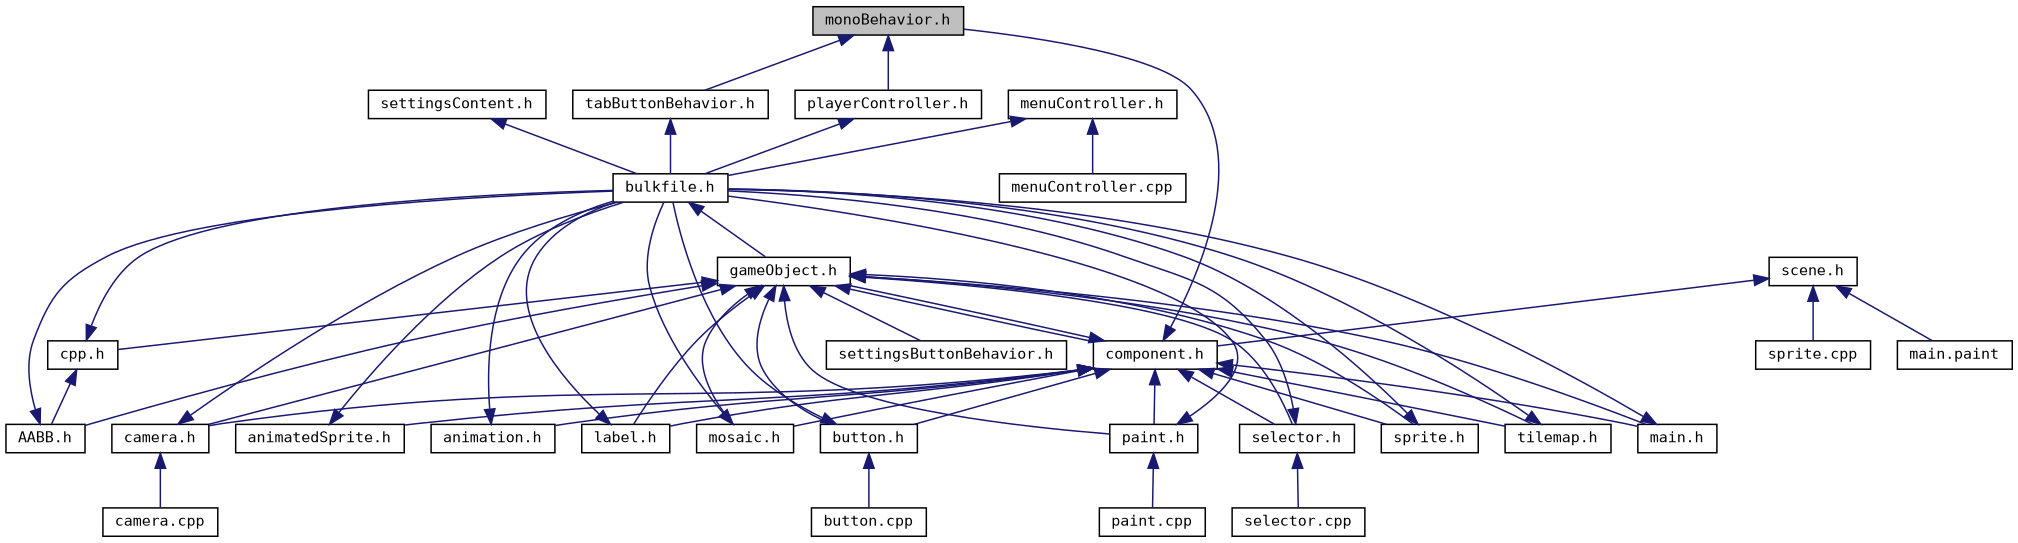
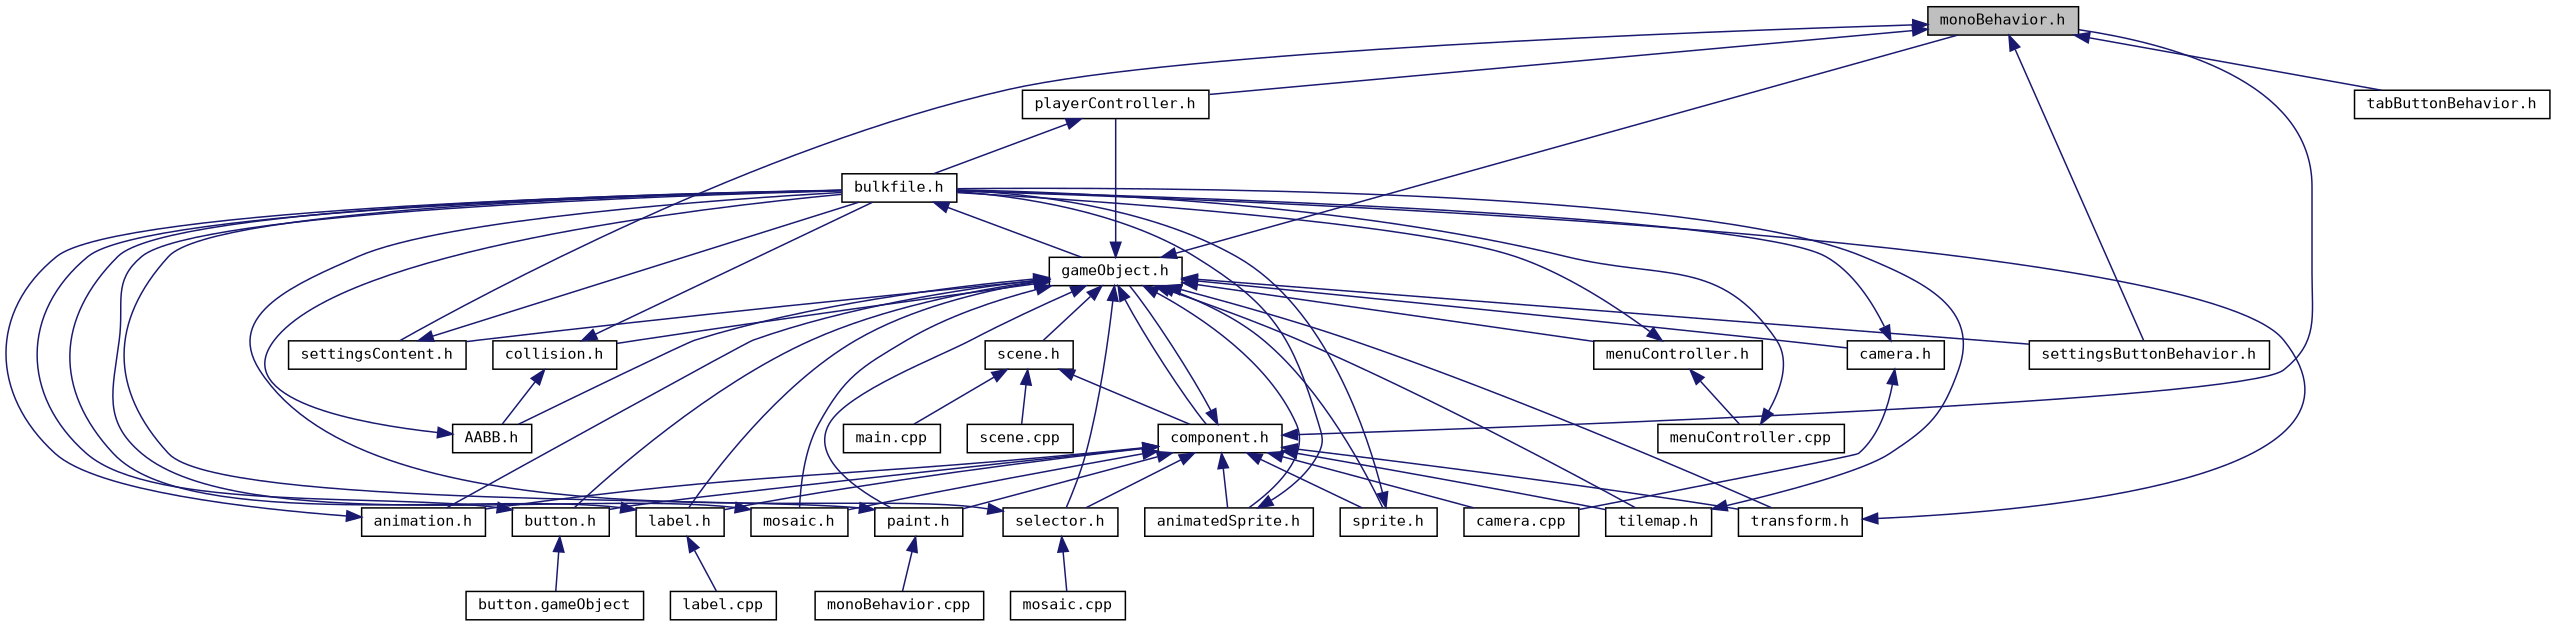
none -> (1130, 71)
none -> (1567, 144)
(671, 154) -> (1486, 239)
none -> (1116, 177)
none -> (2079, 195)
none -> (750, 310)
none -> (1395, 313)
none -> (1067, 318)
none -> (726, 354)
(83, 355) -> (555, 355)
(1813, 355) -> (1020, 439)
(1955, 355) -> (892, 439)
none -> (1272, 385)
(621, 394) -> (1393, 486)
(1677, 439) -> (1800, 522)
(869, 522) -> (555, 606)
(1152, 522) -> (899, 606)
(1298, 522) -> (1068, 606)
none -> (723, 606)
